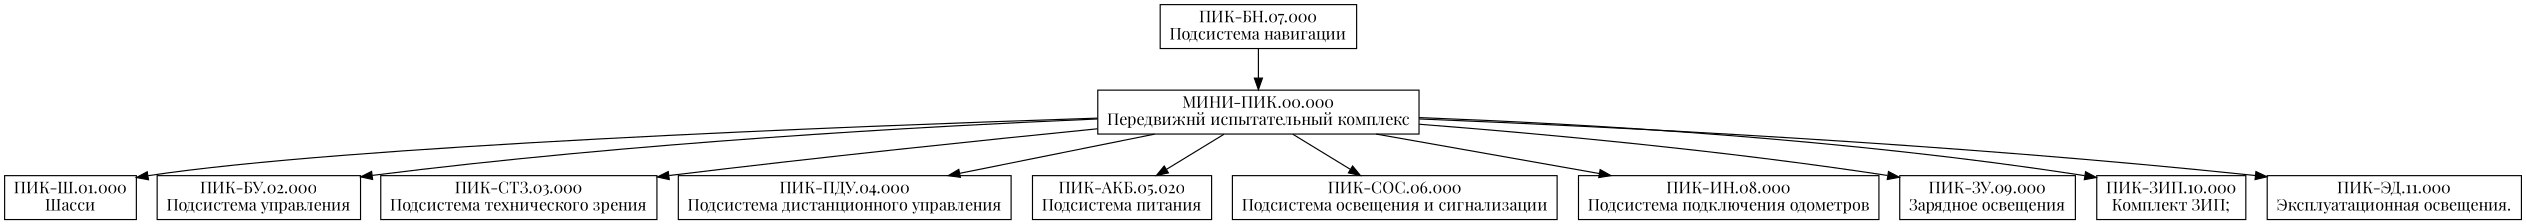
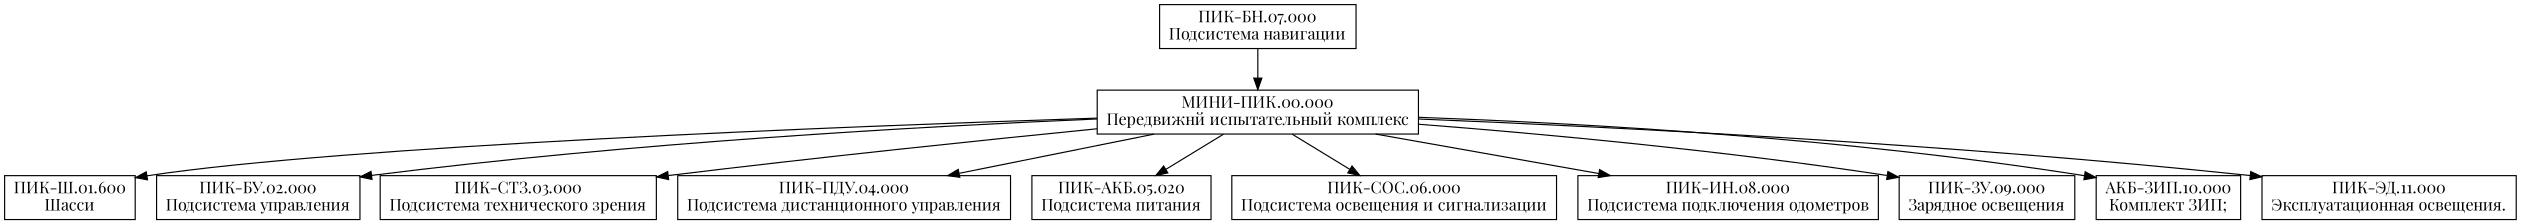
(70, 198) -> (70, 198)
(2171, 198) -> (2168, 198)
